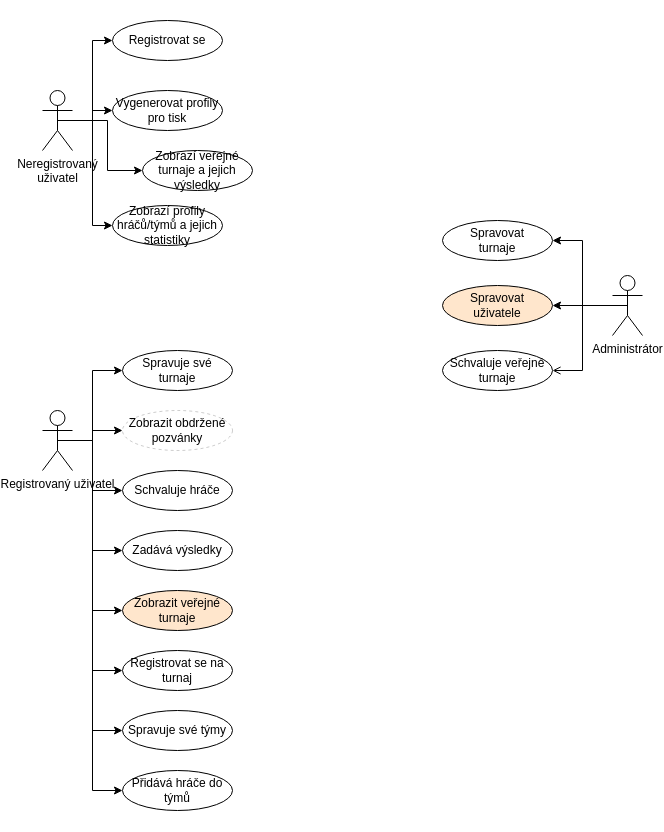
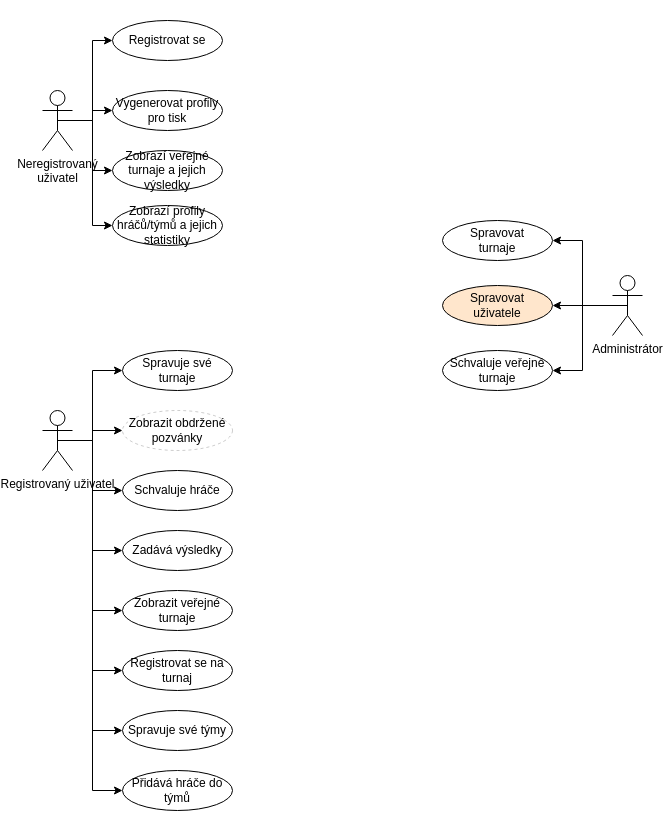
(198, 171) -> (168, 171)
(558, 371) -> (560, 371)
(178, 611) -> (178, 611)
